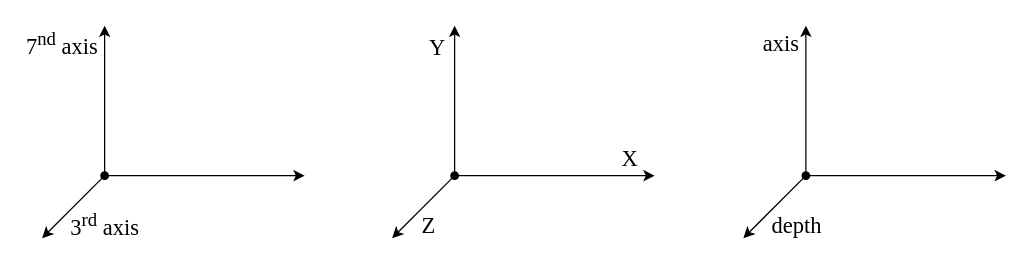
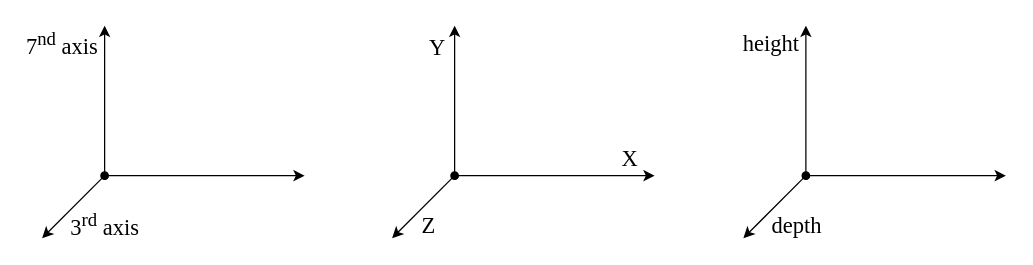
(777, 44) -> (765, 44)
